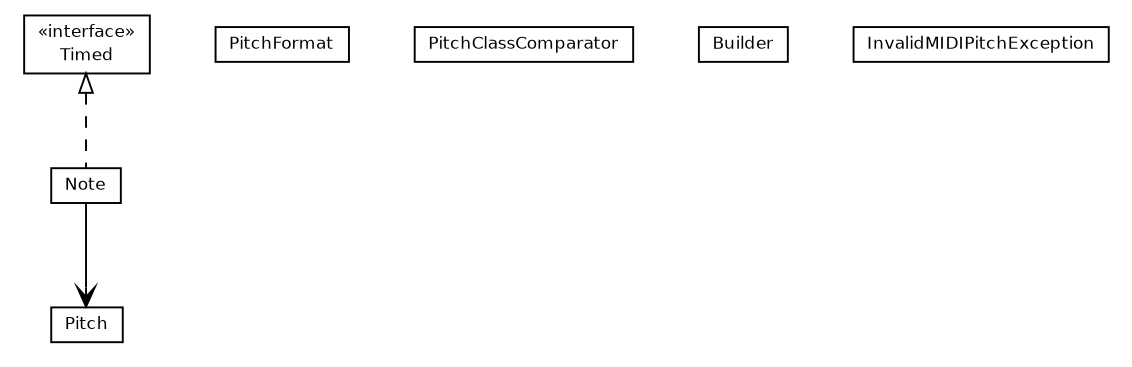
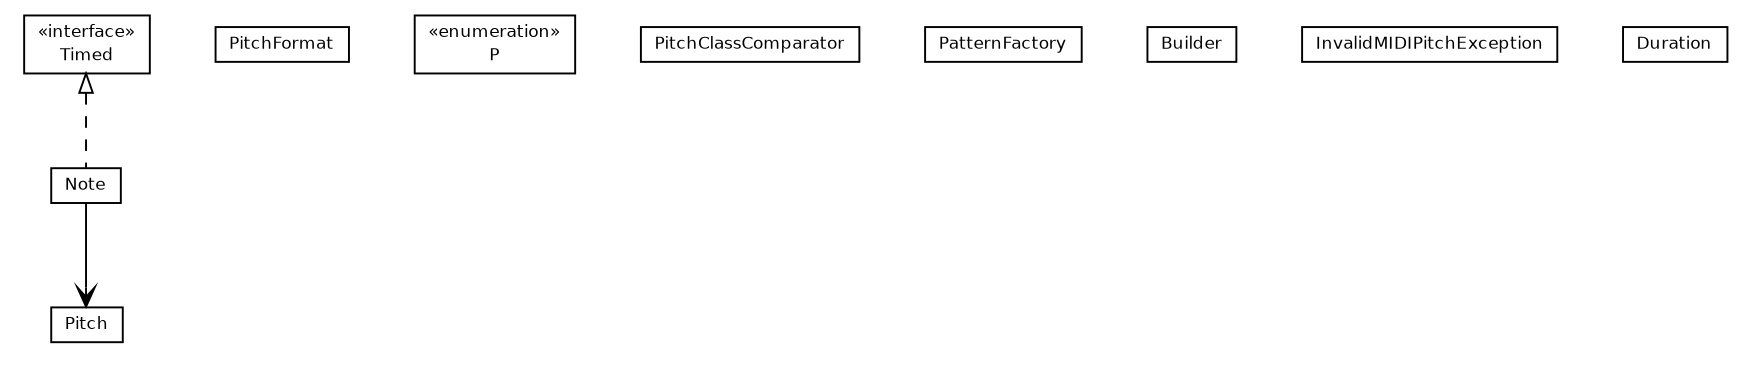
none -> (494, 44)
none -> (1002, 44)
none -> (1675, 44)
